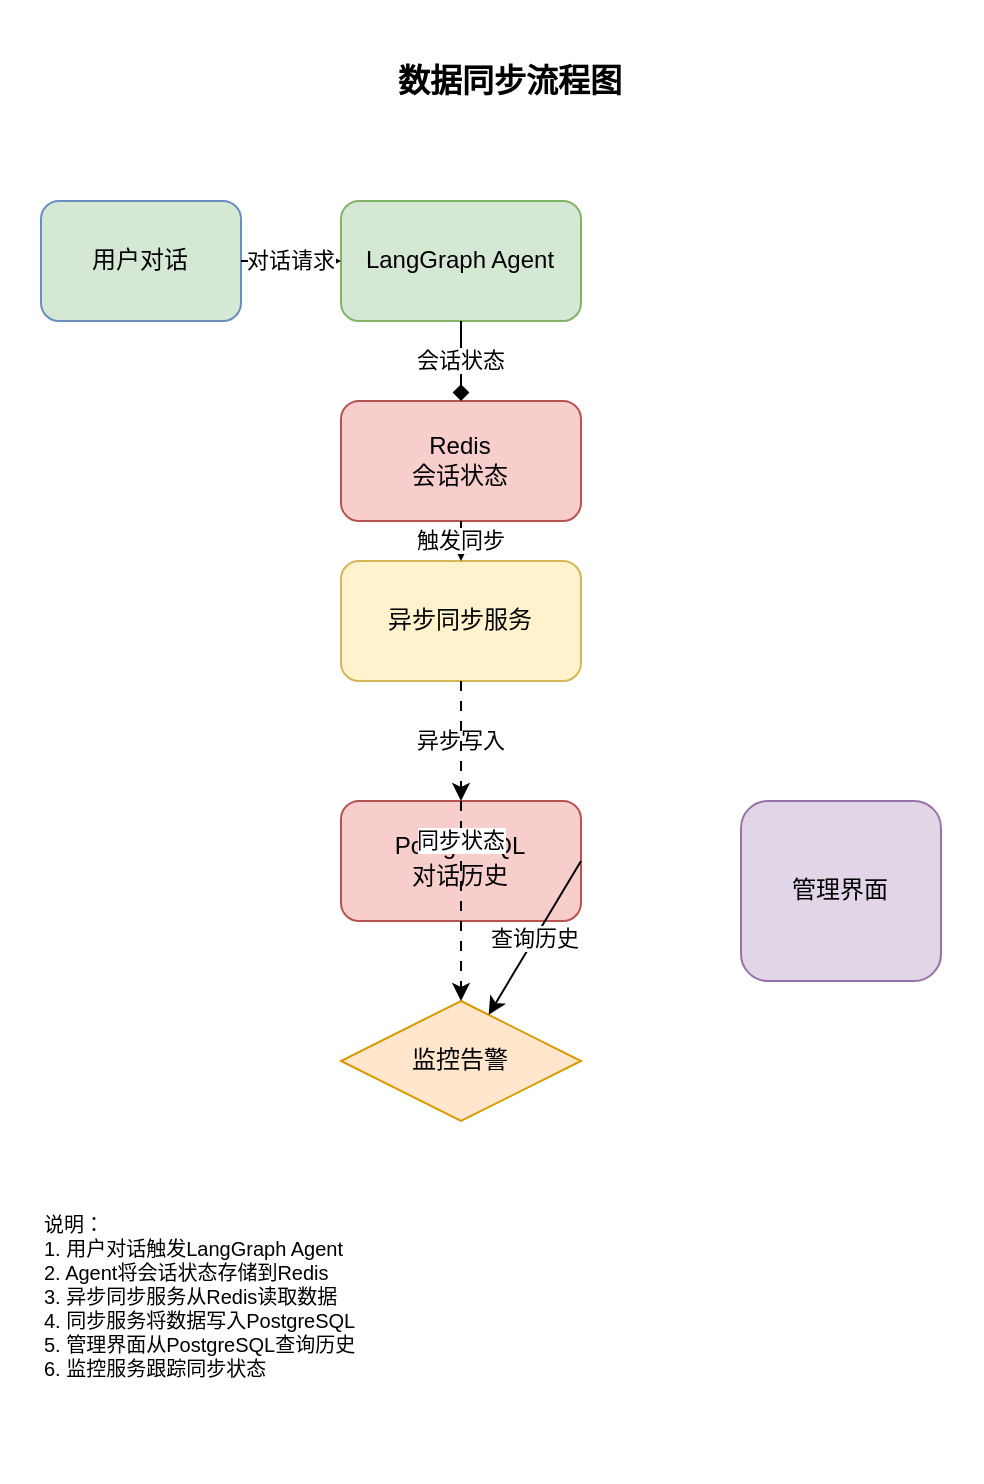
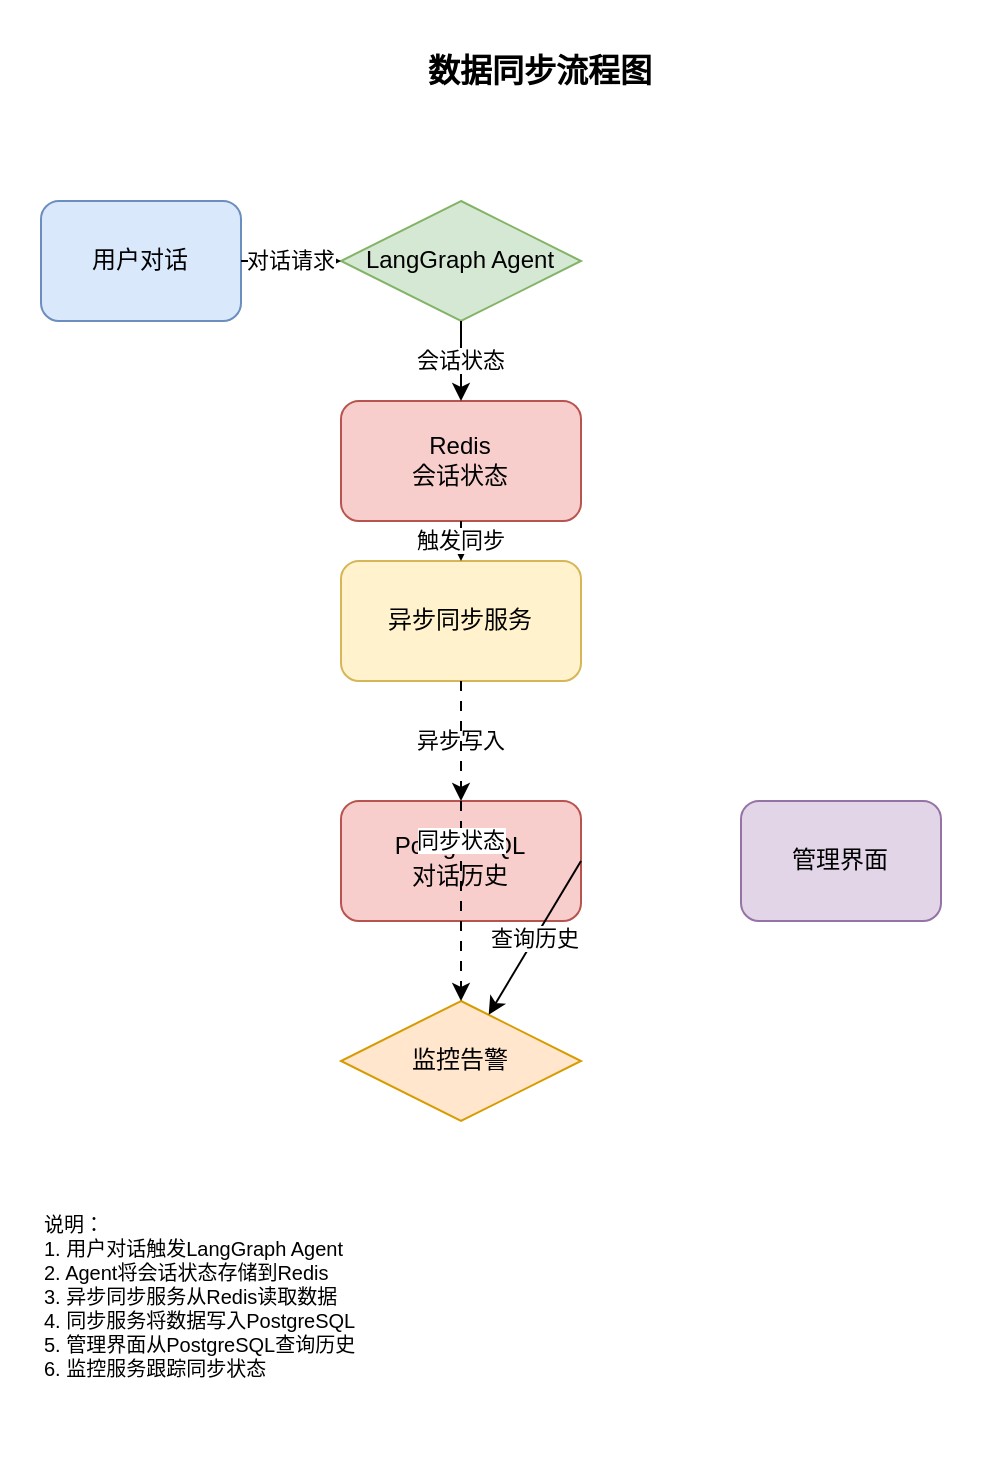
(511, 81) -> (541, 71)
(141, 261) -> (141, 261)
(461, 261) -> (461, 261)
(461, 385) -> (461, 386)
(841, 891) -> (841, 861)
